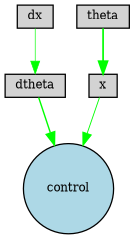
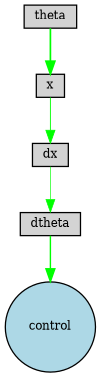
(93, 115) -> (50, 114)
